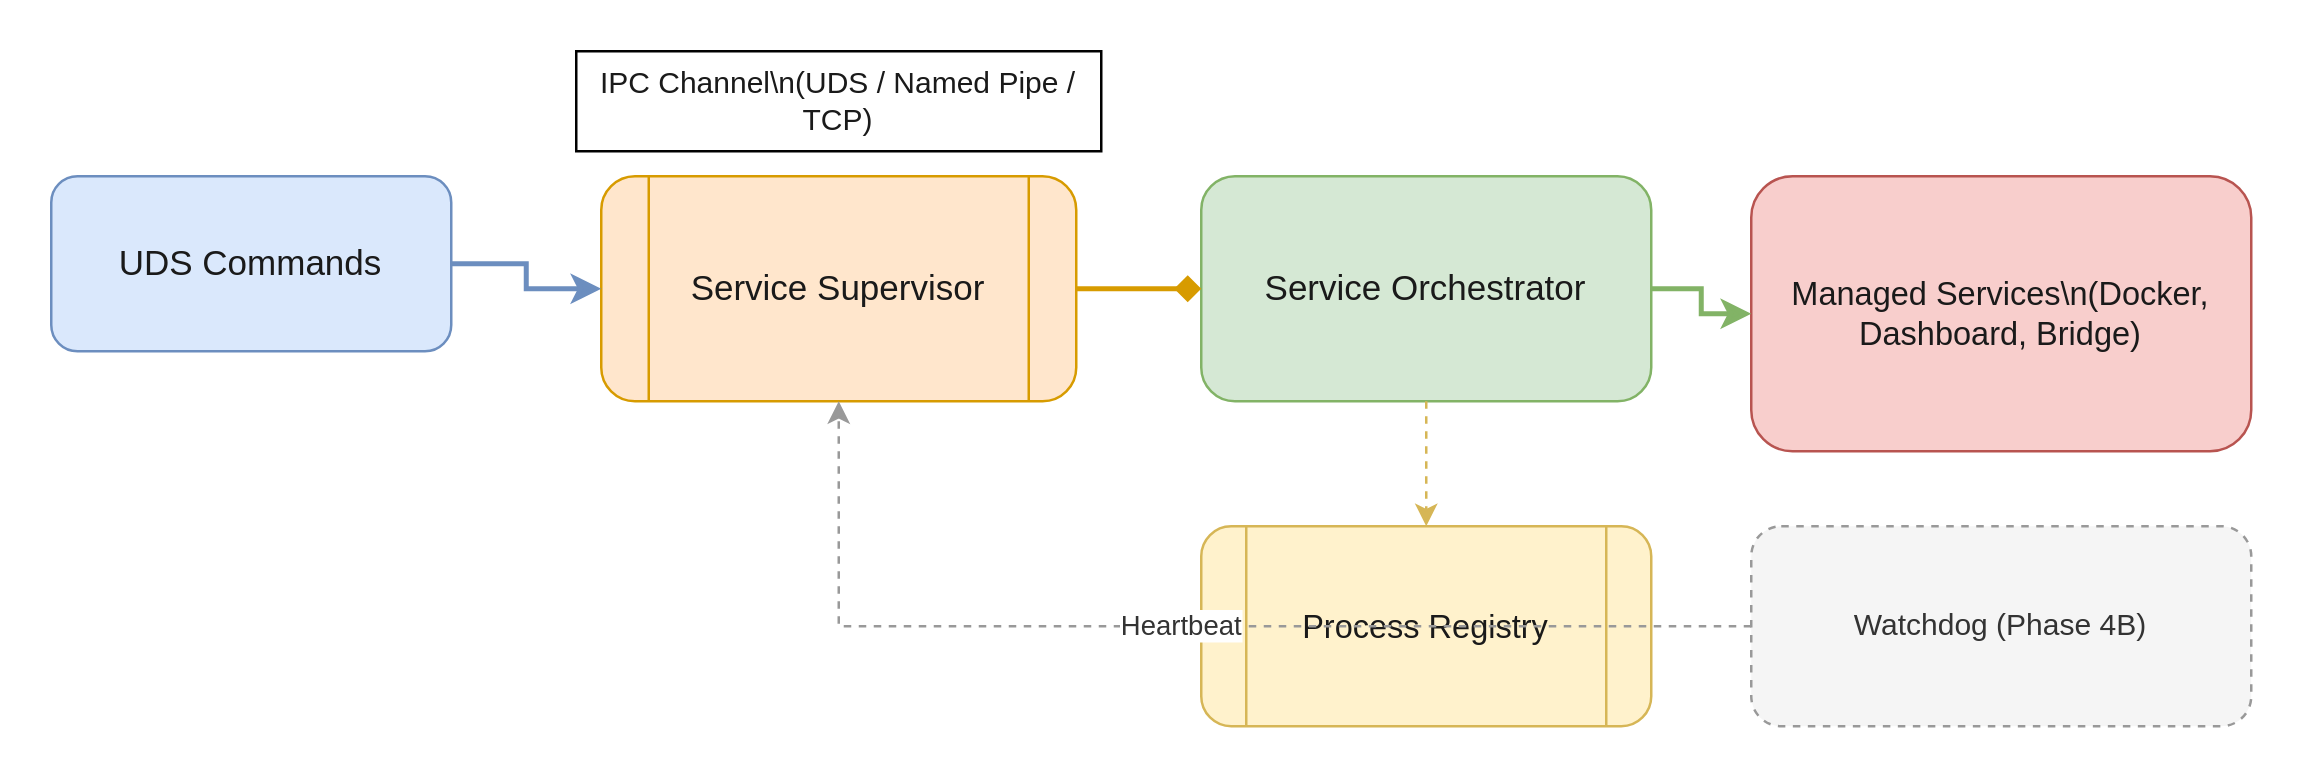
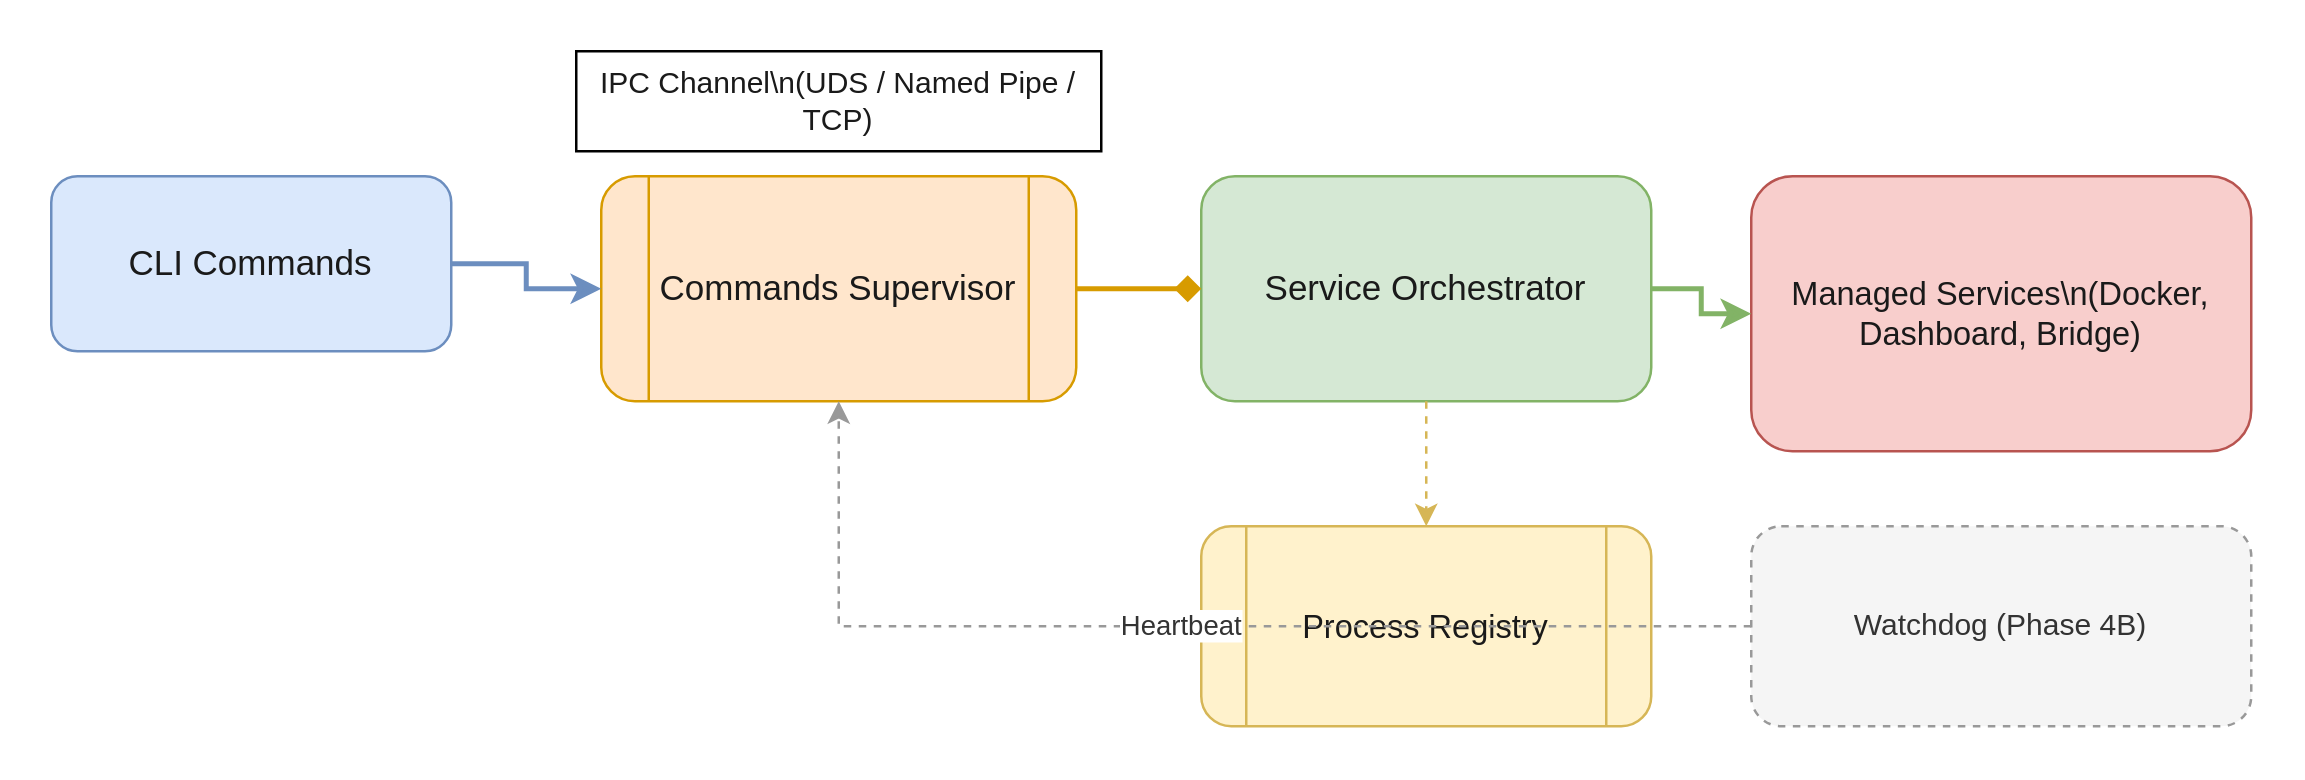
(251, 264) -> (251, 264)
(839, 289) -> (839, 289)
